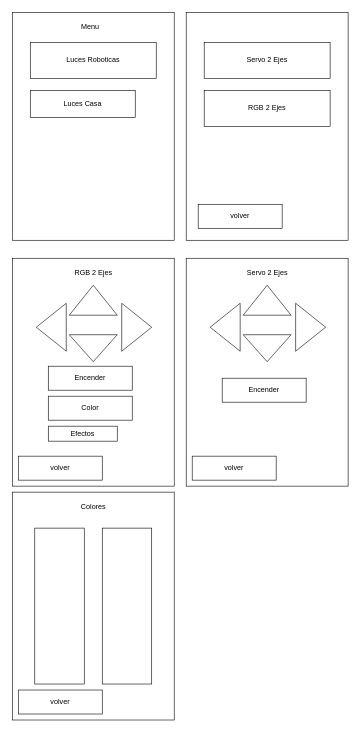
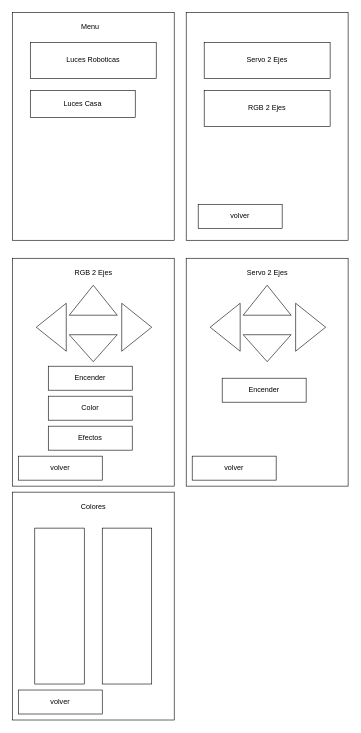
(83, 434) -> (90, 438)
